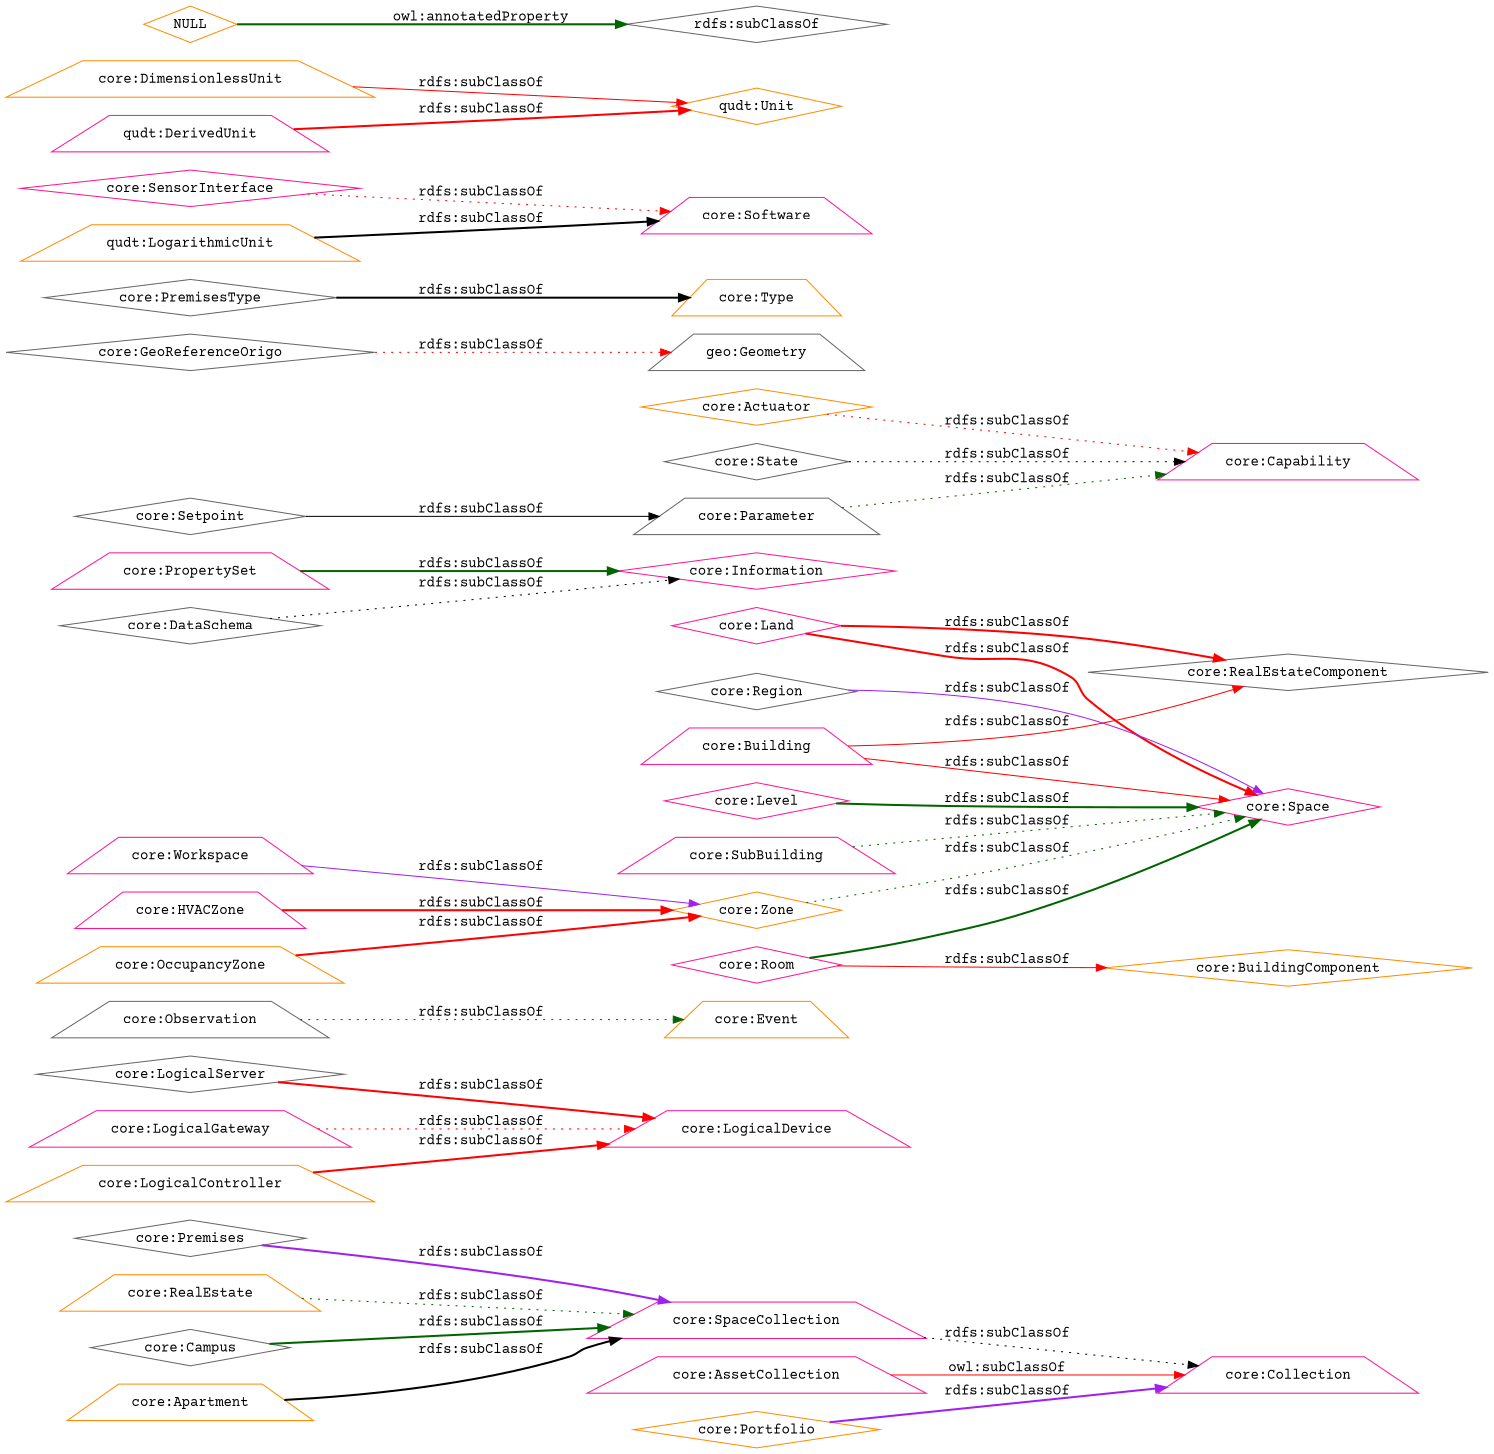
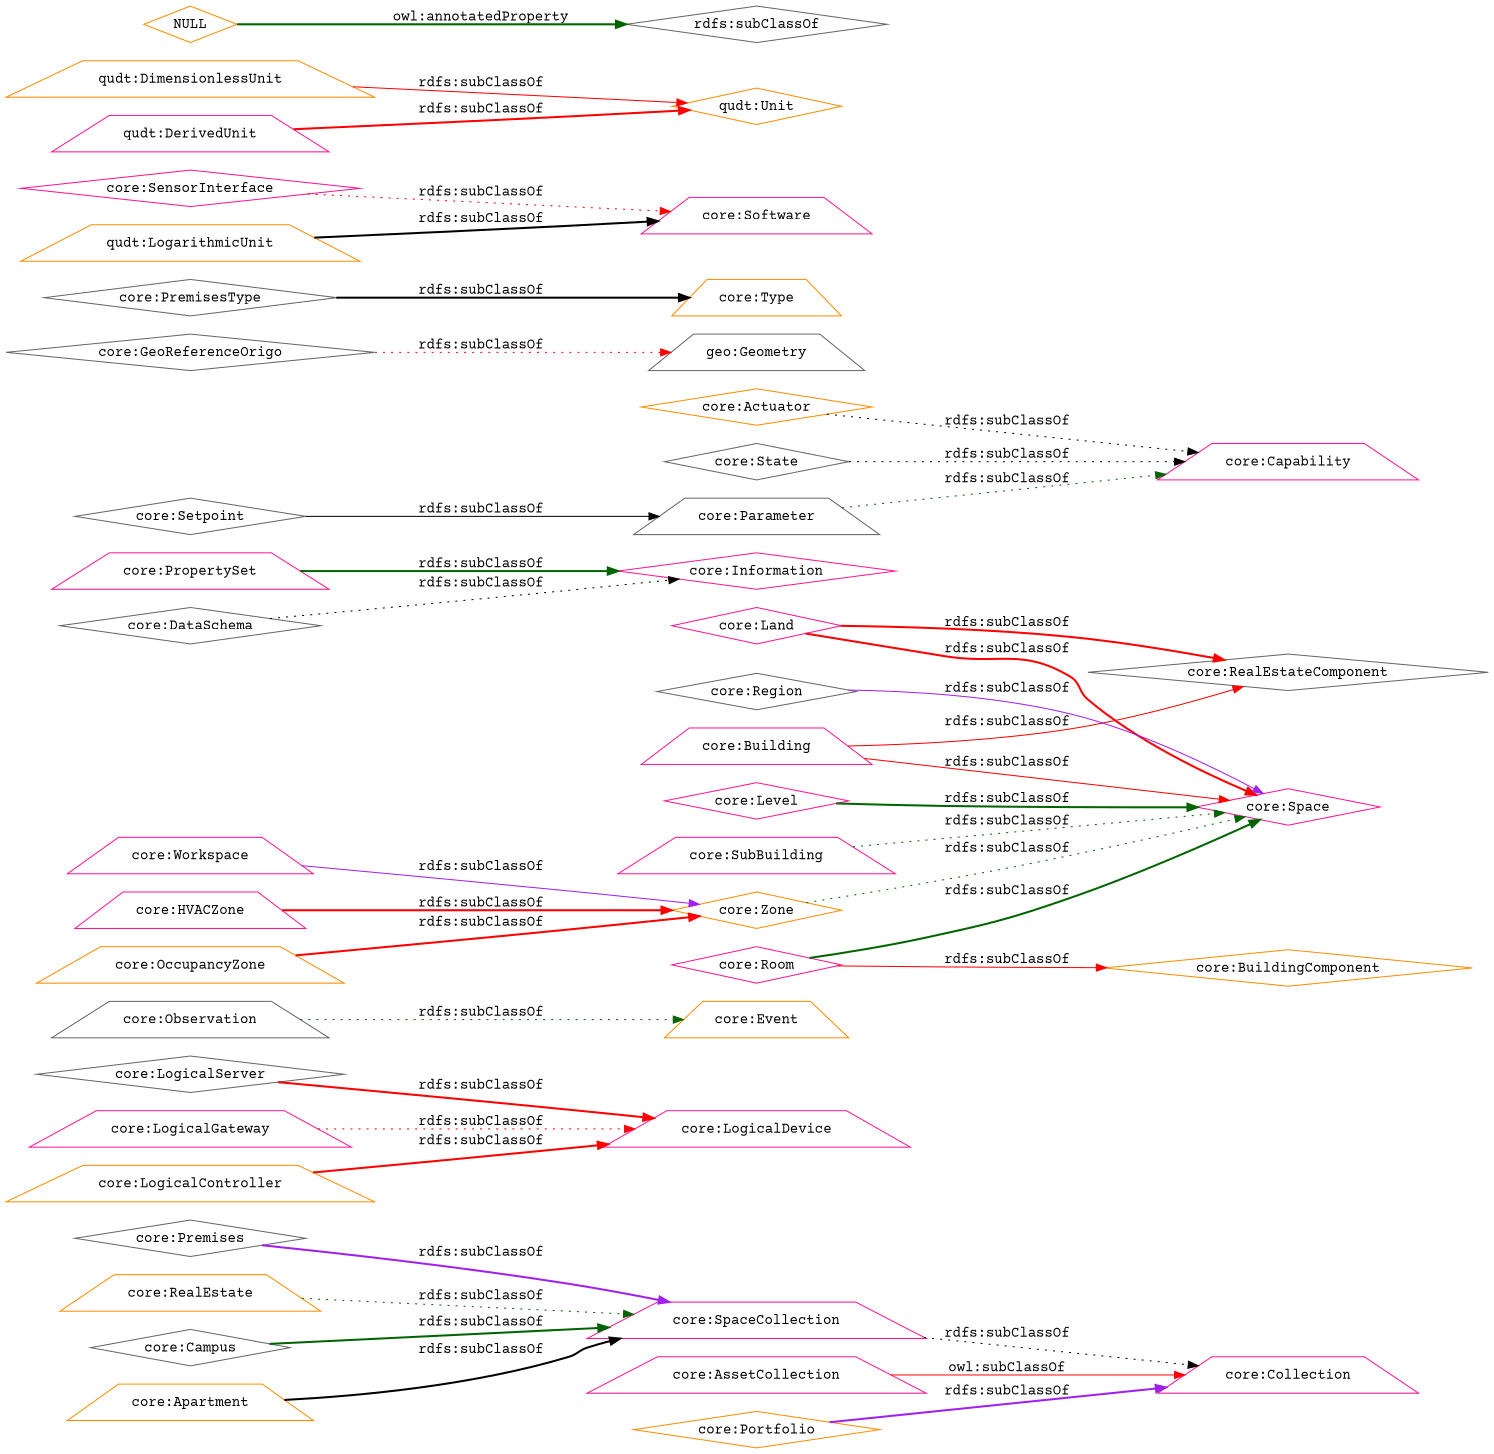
(190, 79) -> (190, 79)
(1007, 433) -> (1007, 433)
